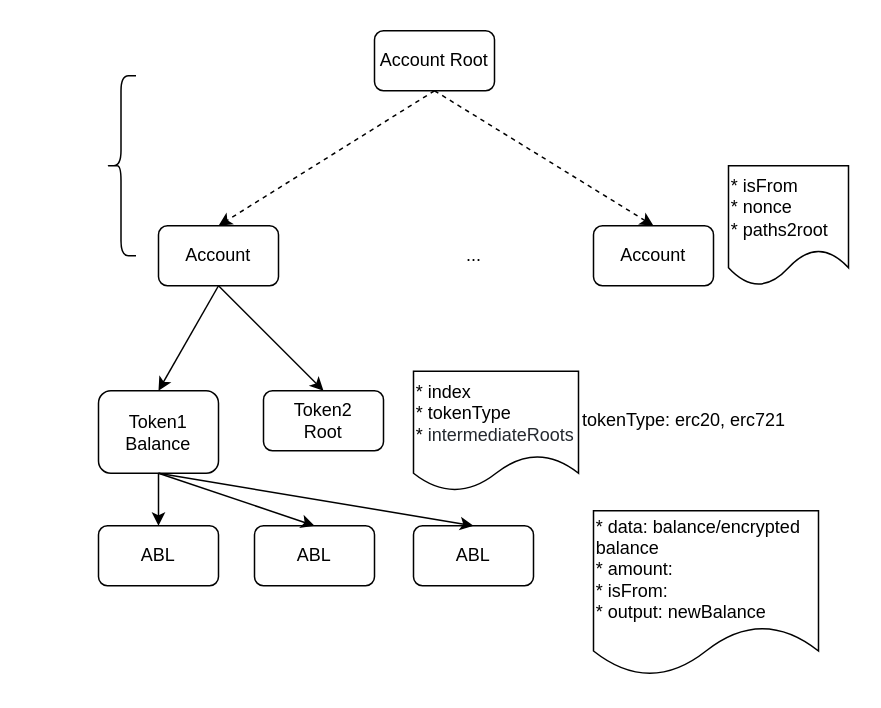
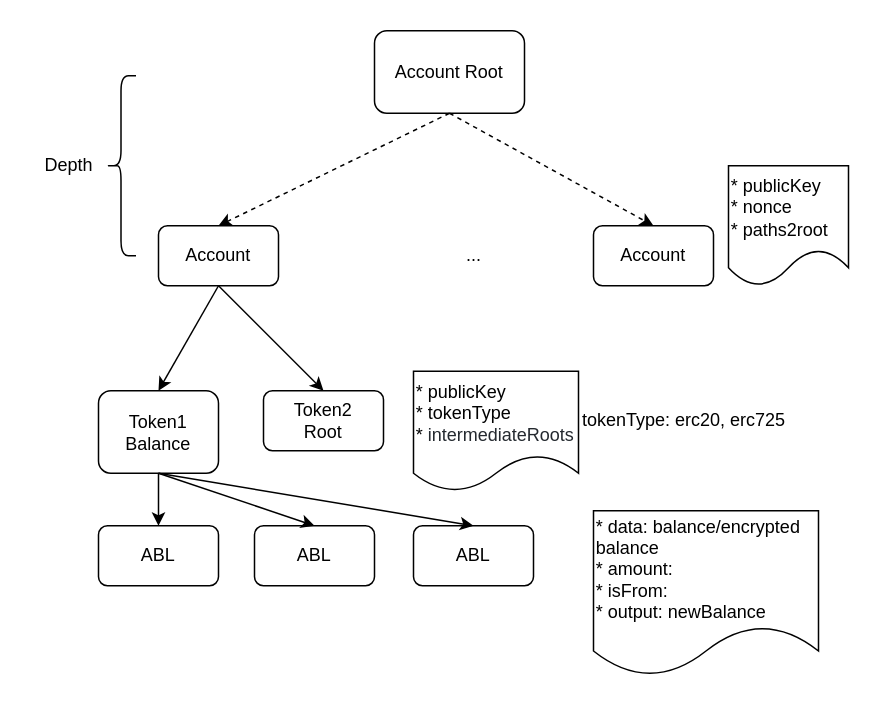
(434, 61) -> (449, 72)
none -> (68, 166)
(789, 208) -> (789, 208)
(497, 413) -> (497, 413)
(684, 421) -> (684, 421)
